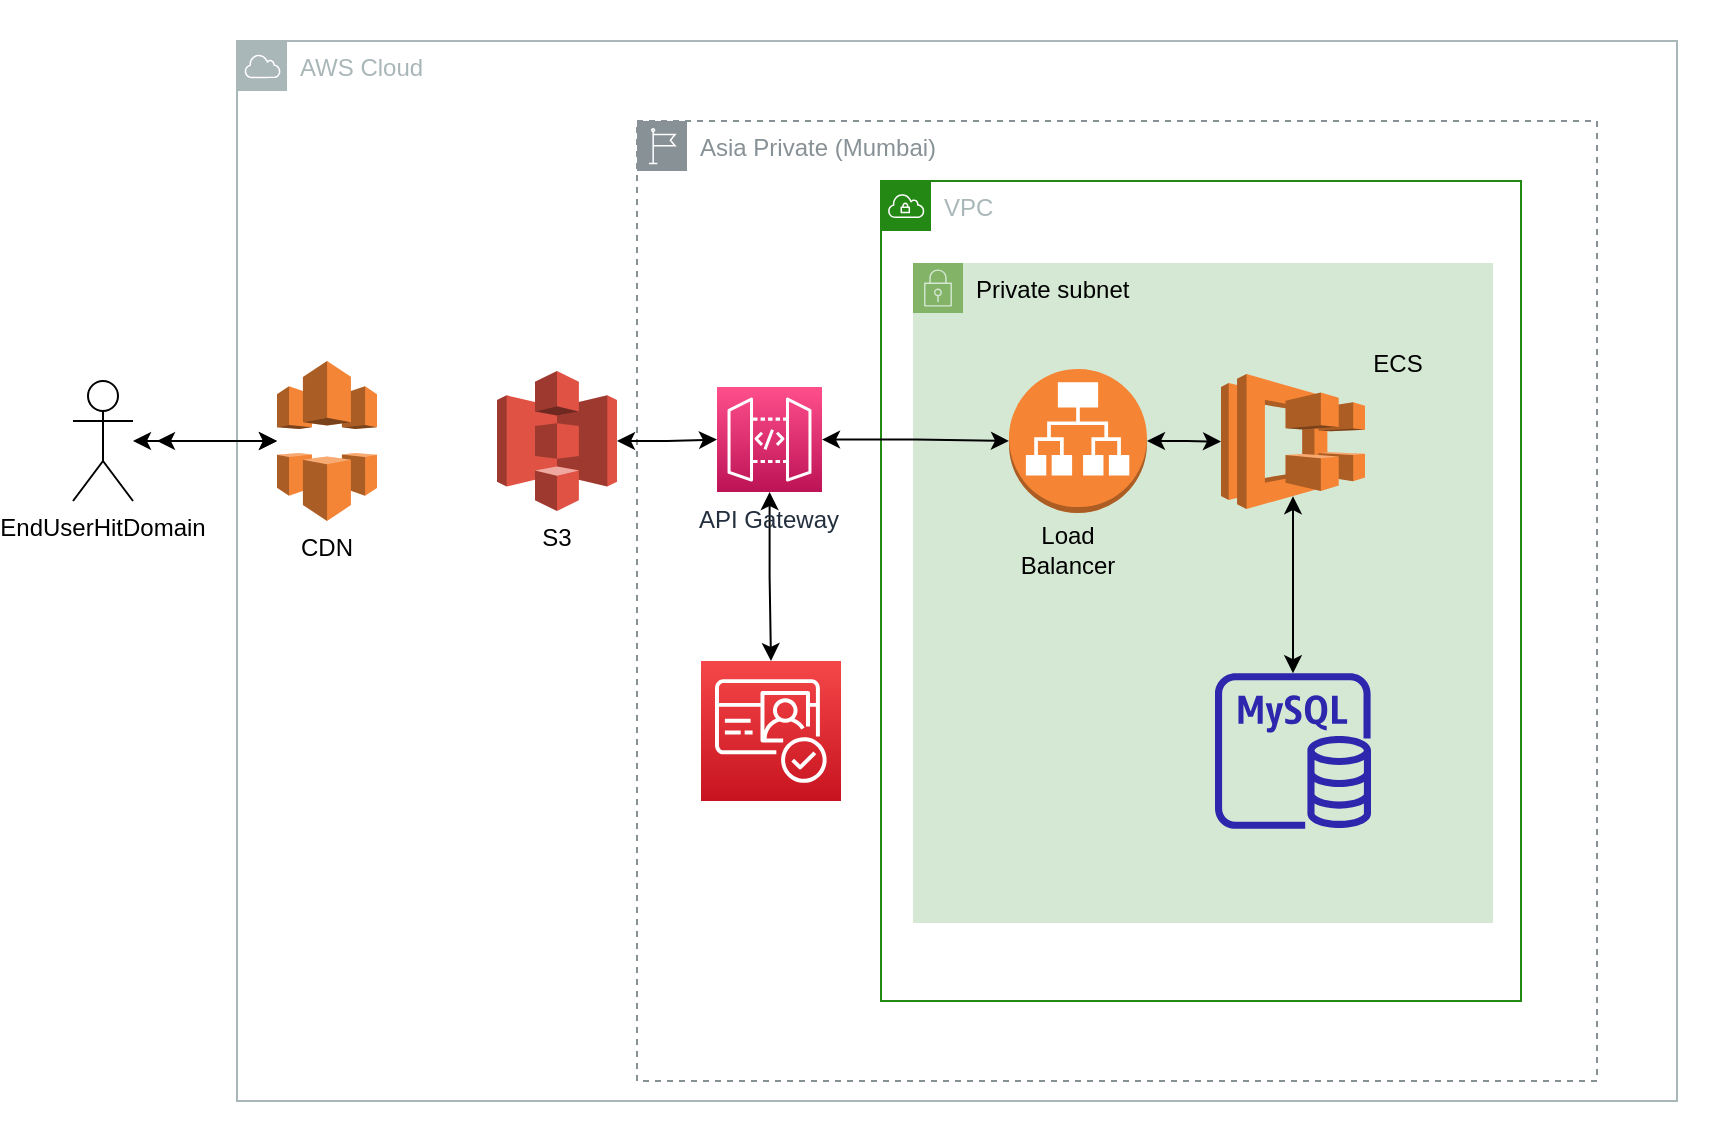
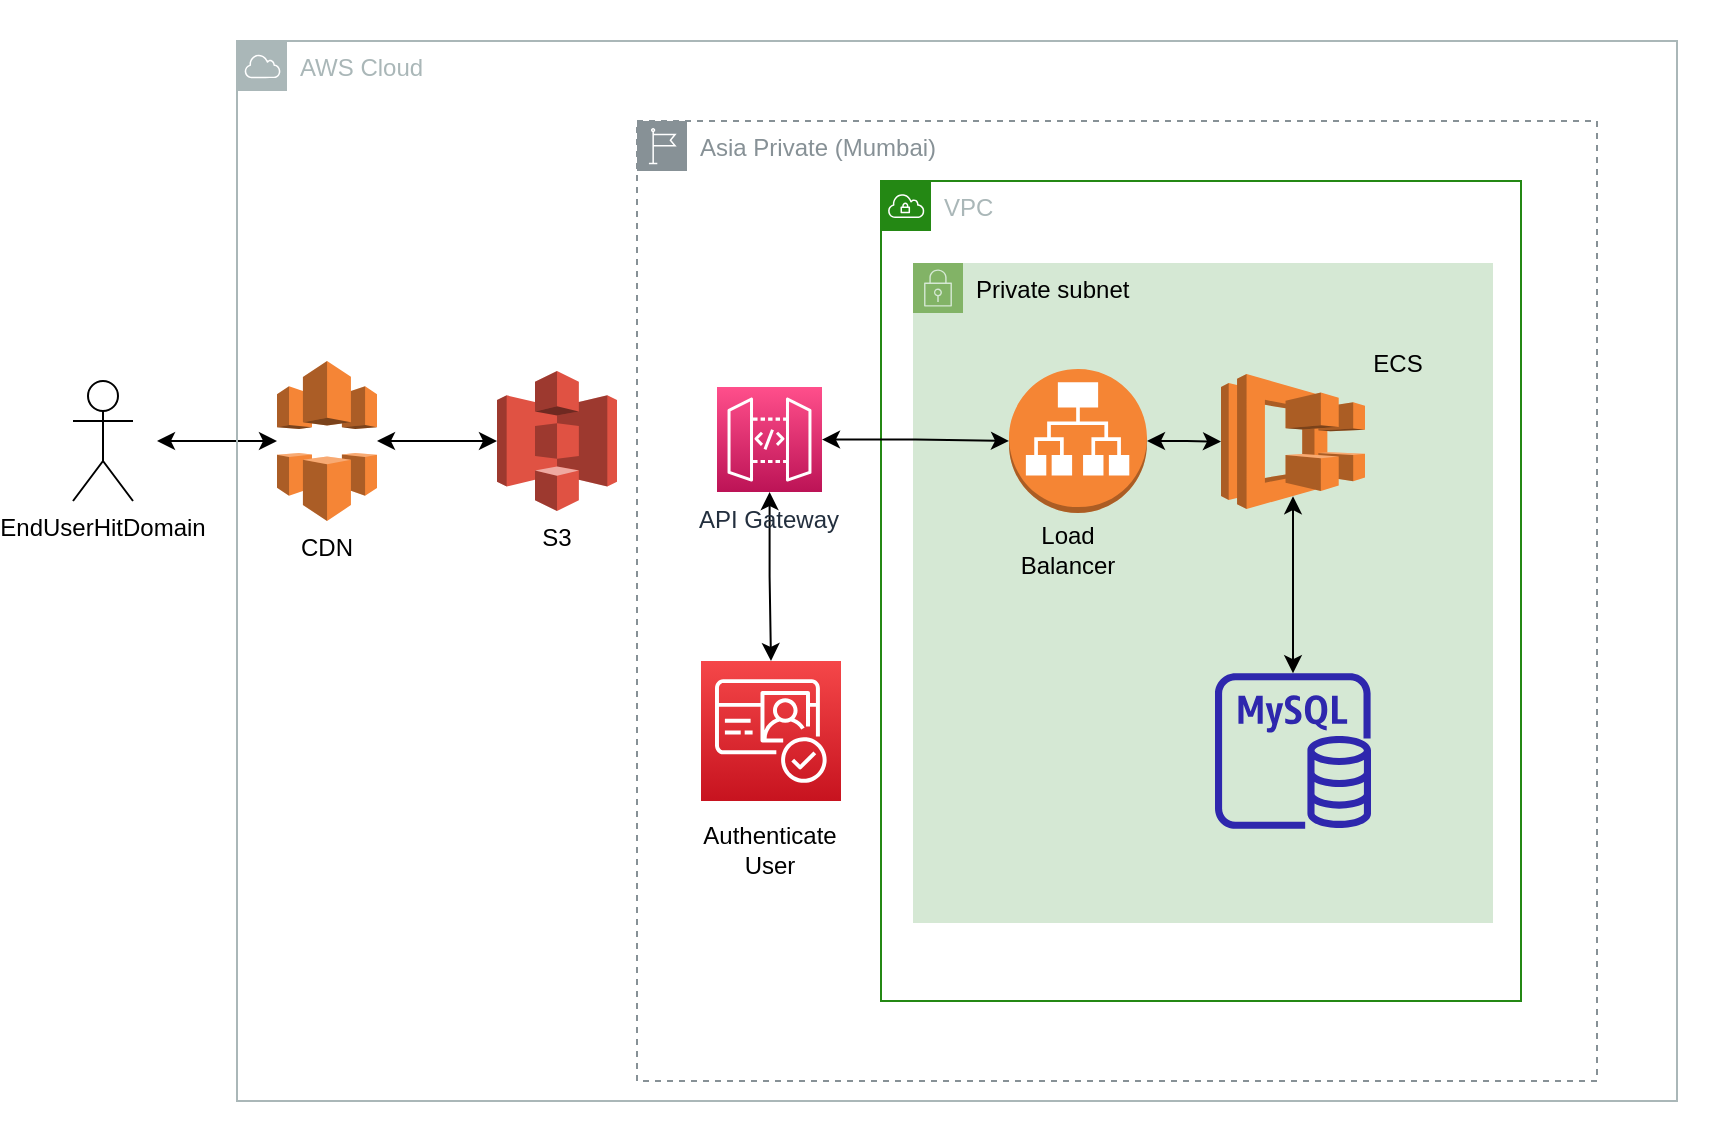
(153, 441) -> (437, 441)
(667, 441) -> none
none -> (771, 851)
